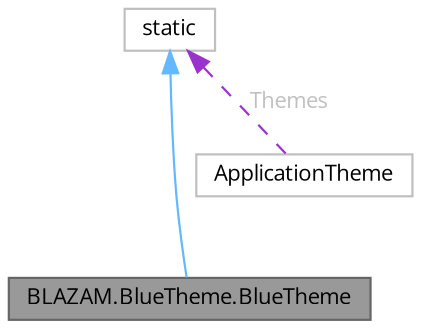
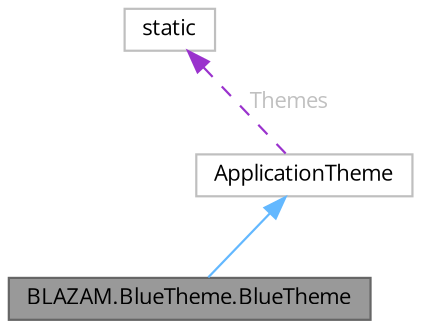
(175, 176) -> (239, 245)
